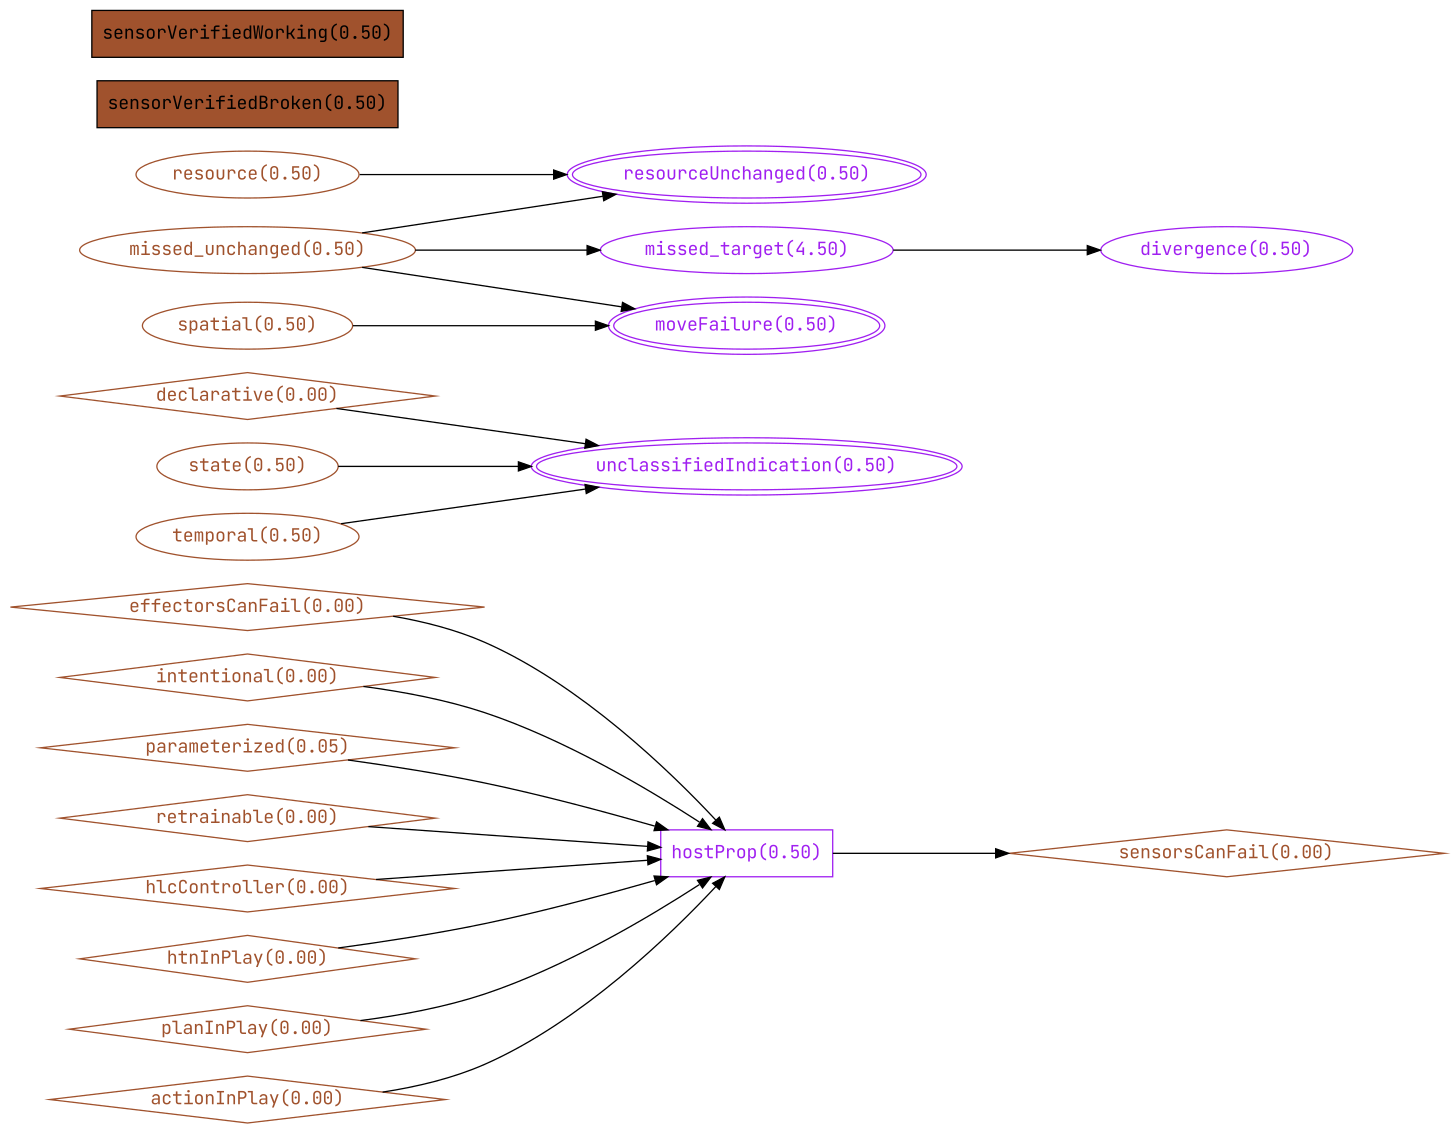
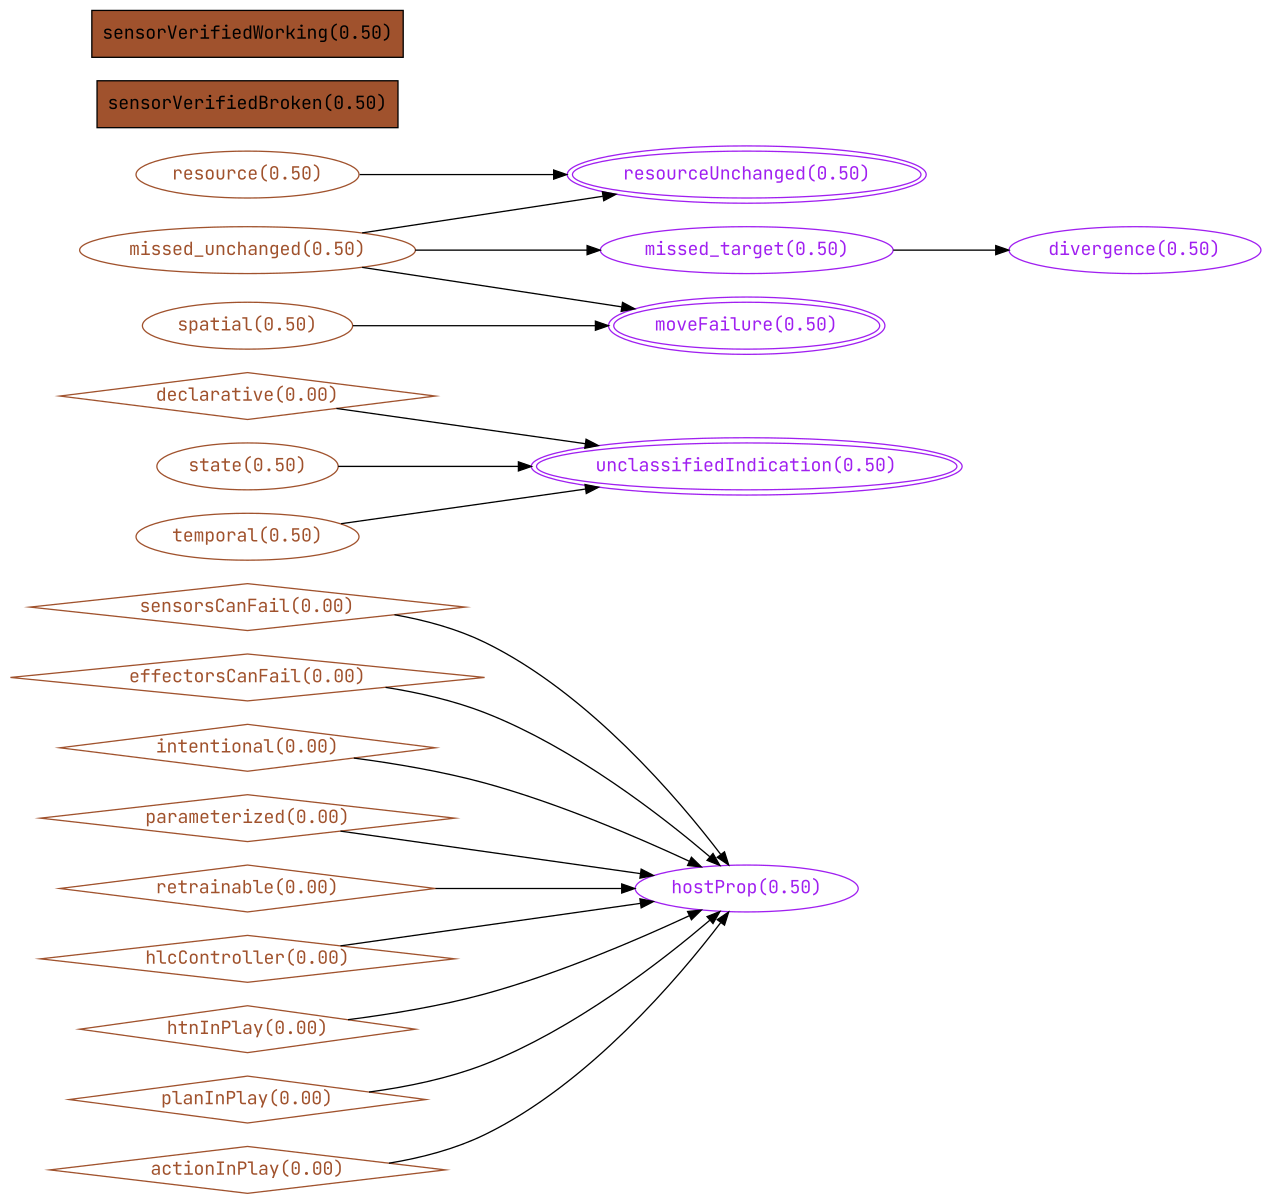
(747, 250) -> (747, 250)
(248, 748) -> (248, 818)
(747, 853) -> (747, 888)
(914, 853) -> (578, 704)
